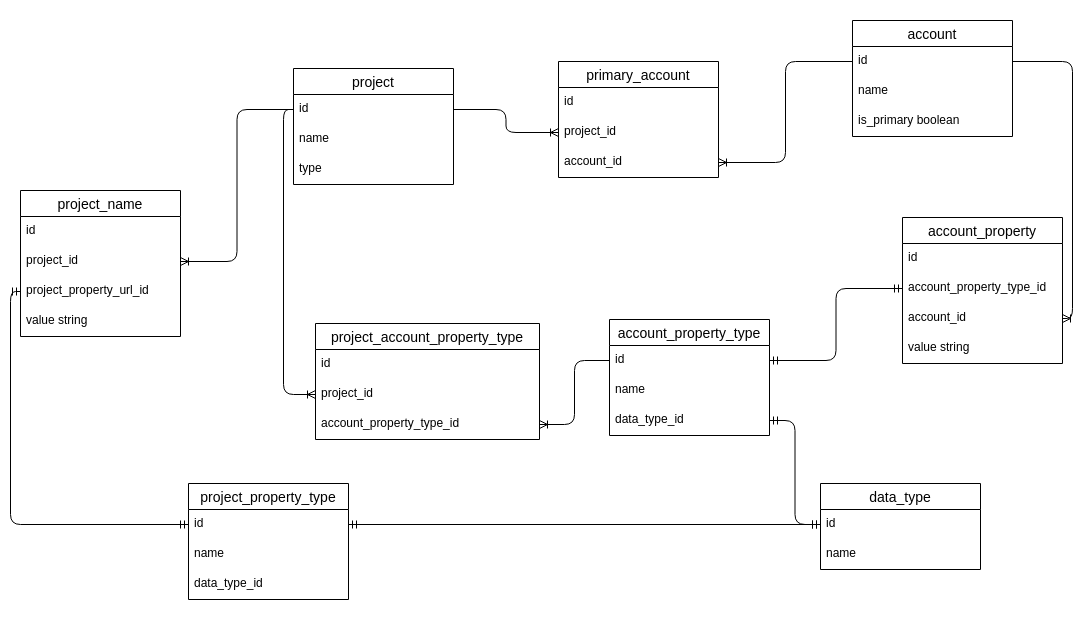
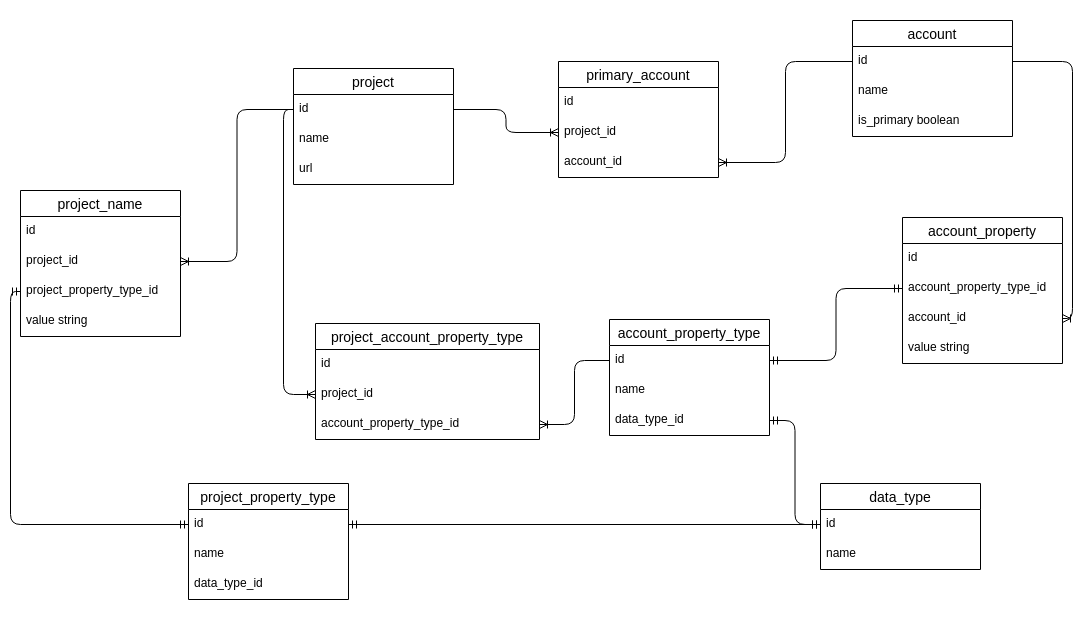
(312, 168) -> (308, 168)
(100, 290) -> (105, 290)
